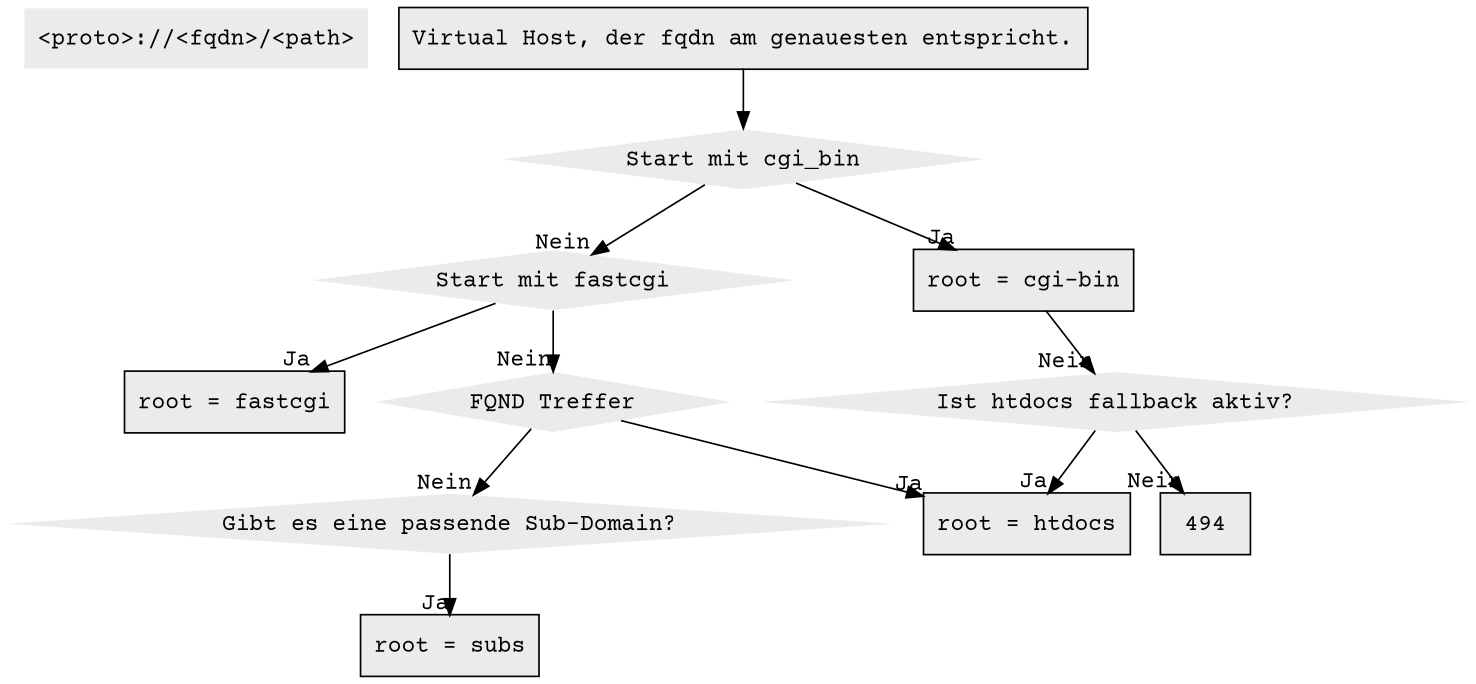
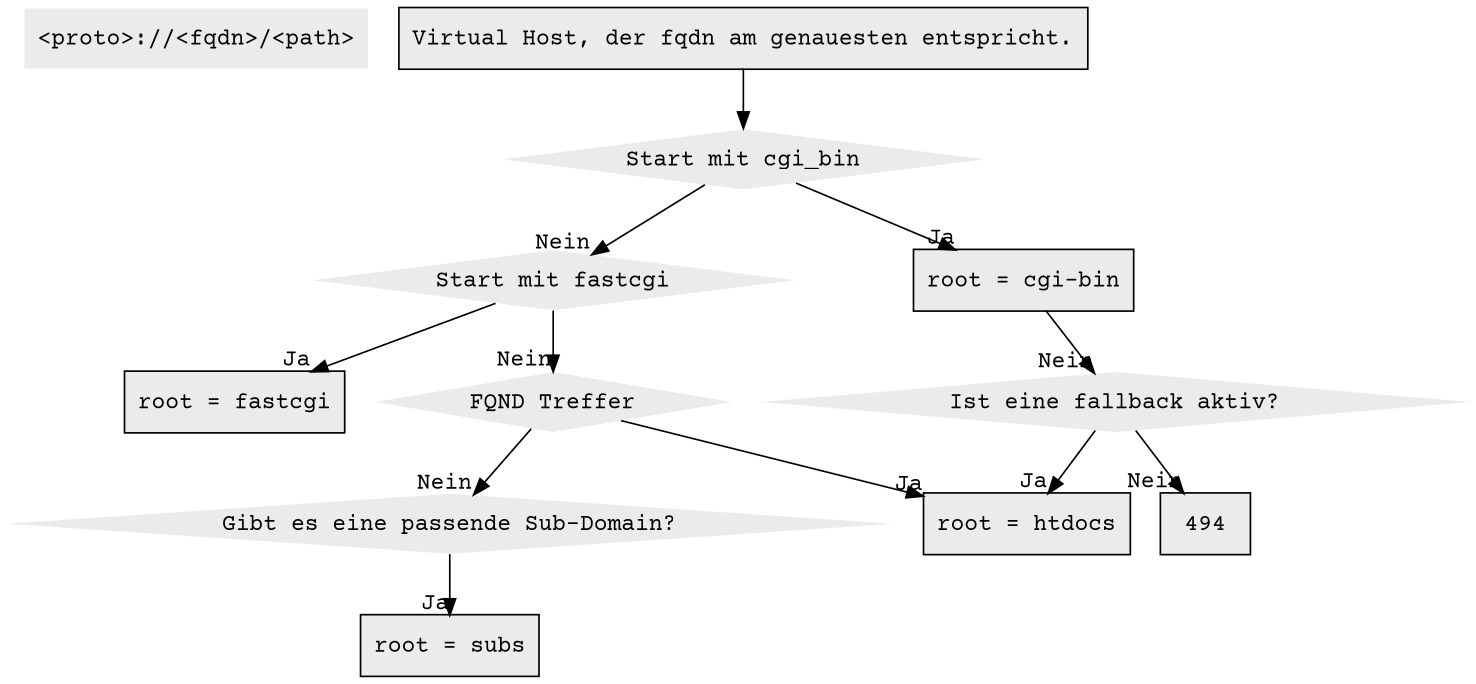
(1115, 402) -> (1115, 402)
